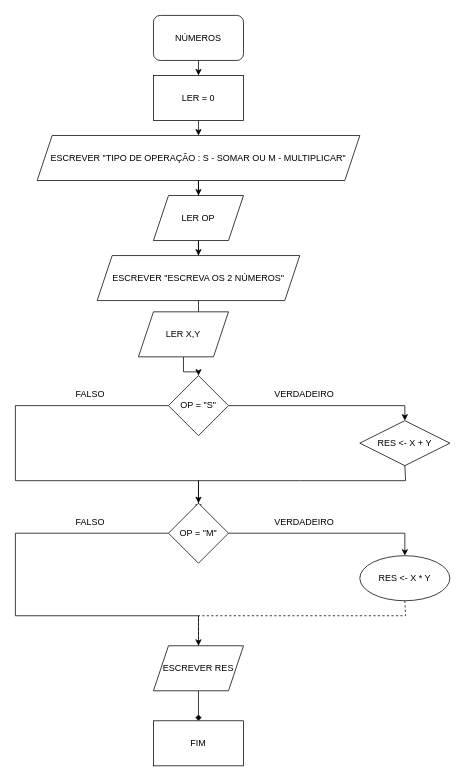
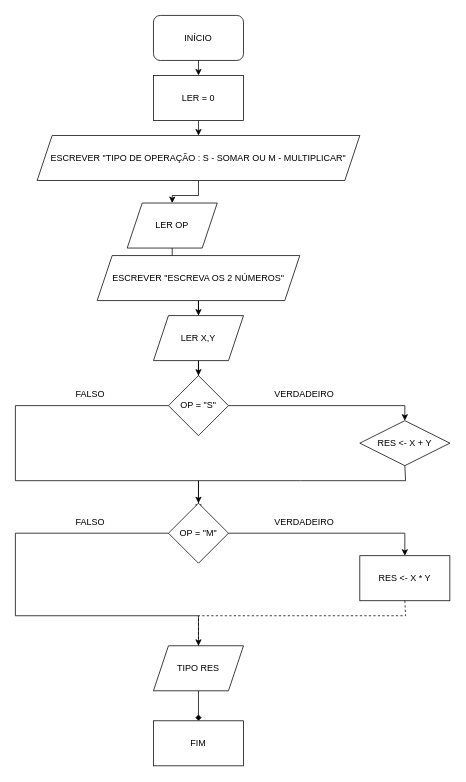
(198, 38) -> (198, 38)
(198, 218) -> (172, 225)
(183, 334) -> (198, 338)
(405, 578) -> (405, 578)
(198, 668) -> (198, 668)
